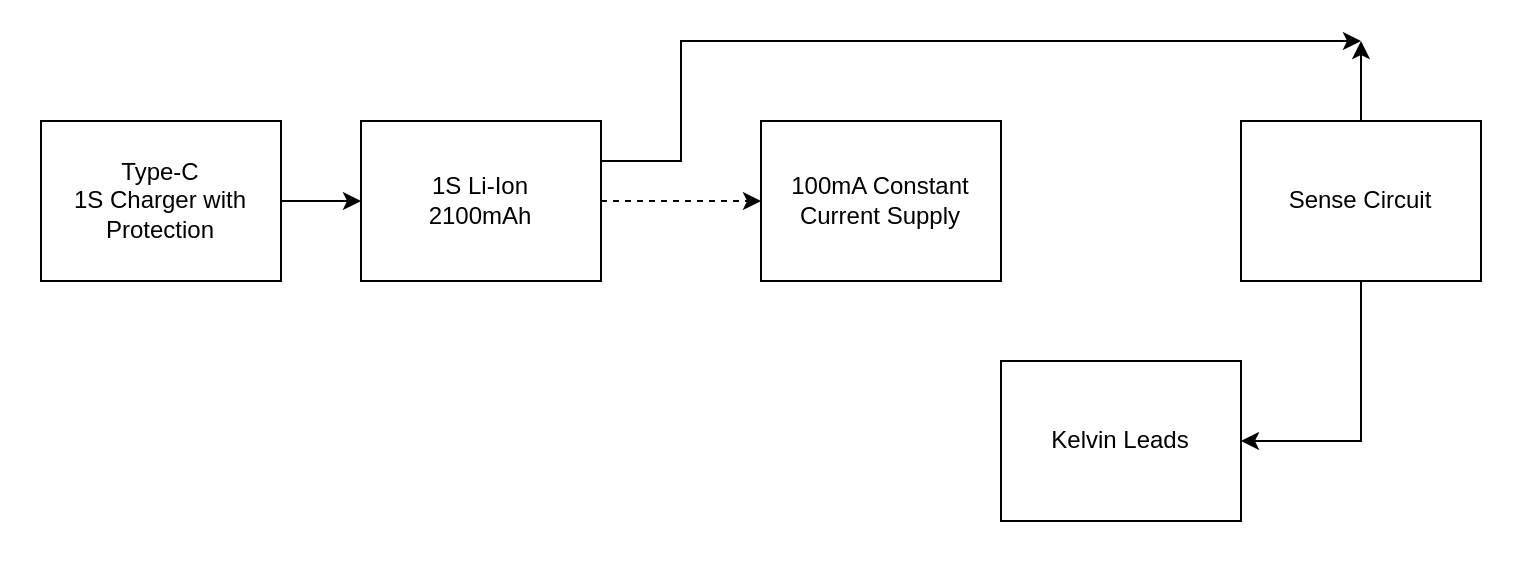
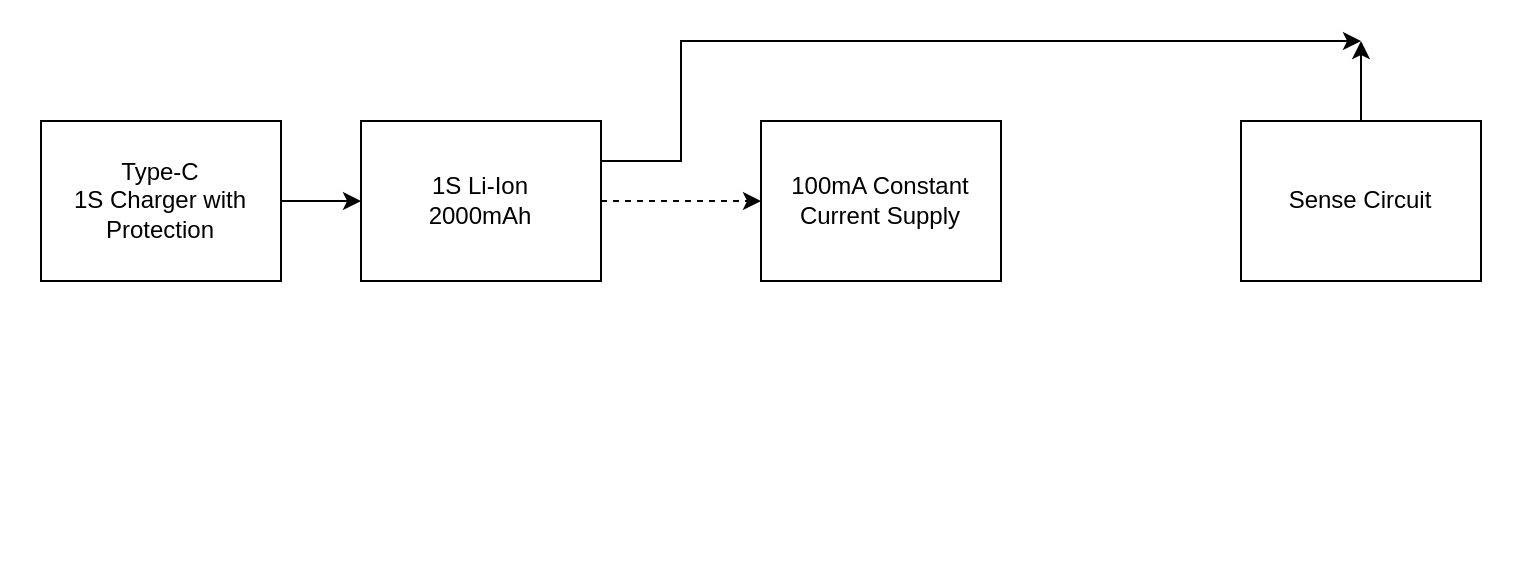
(481, 201) -> (481, 201)
(1361, 414) -> none
(1121, 441) -> none
